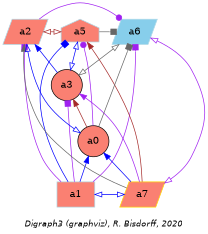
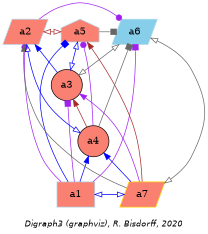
(204, 106) -> (204, 106)
(30, 121) -> (30, 120)
(93, 141) -> (93, 141)
